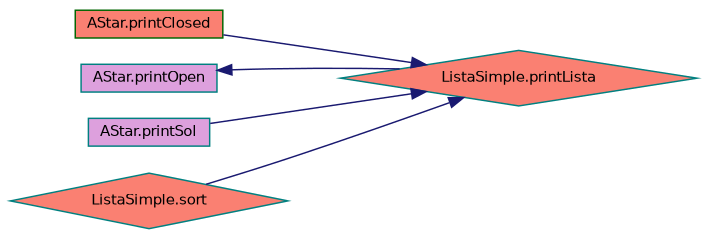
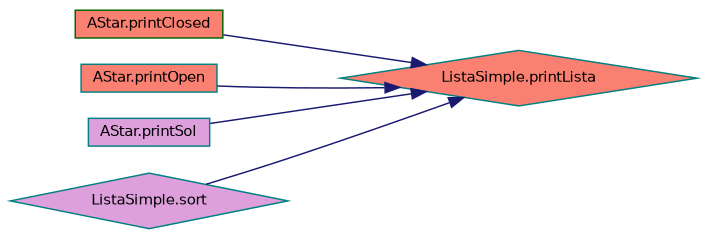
(316, 68) -> (301, 88)
(149, 78) -> (149, 78)
(149, 201) -> (149, 201)
